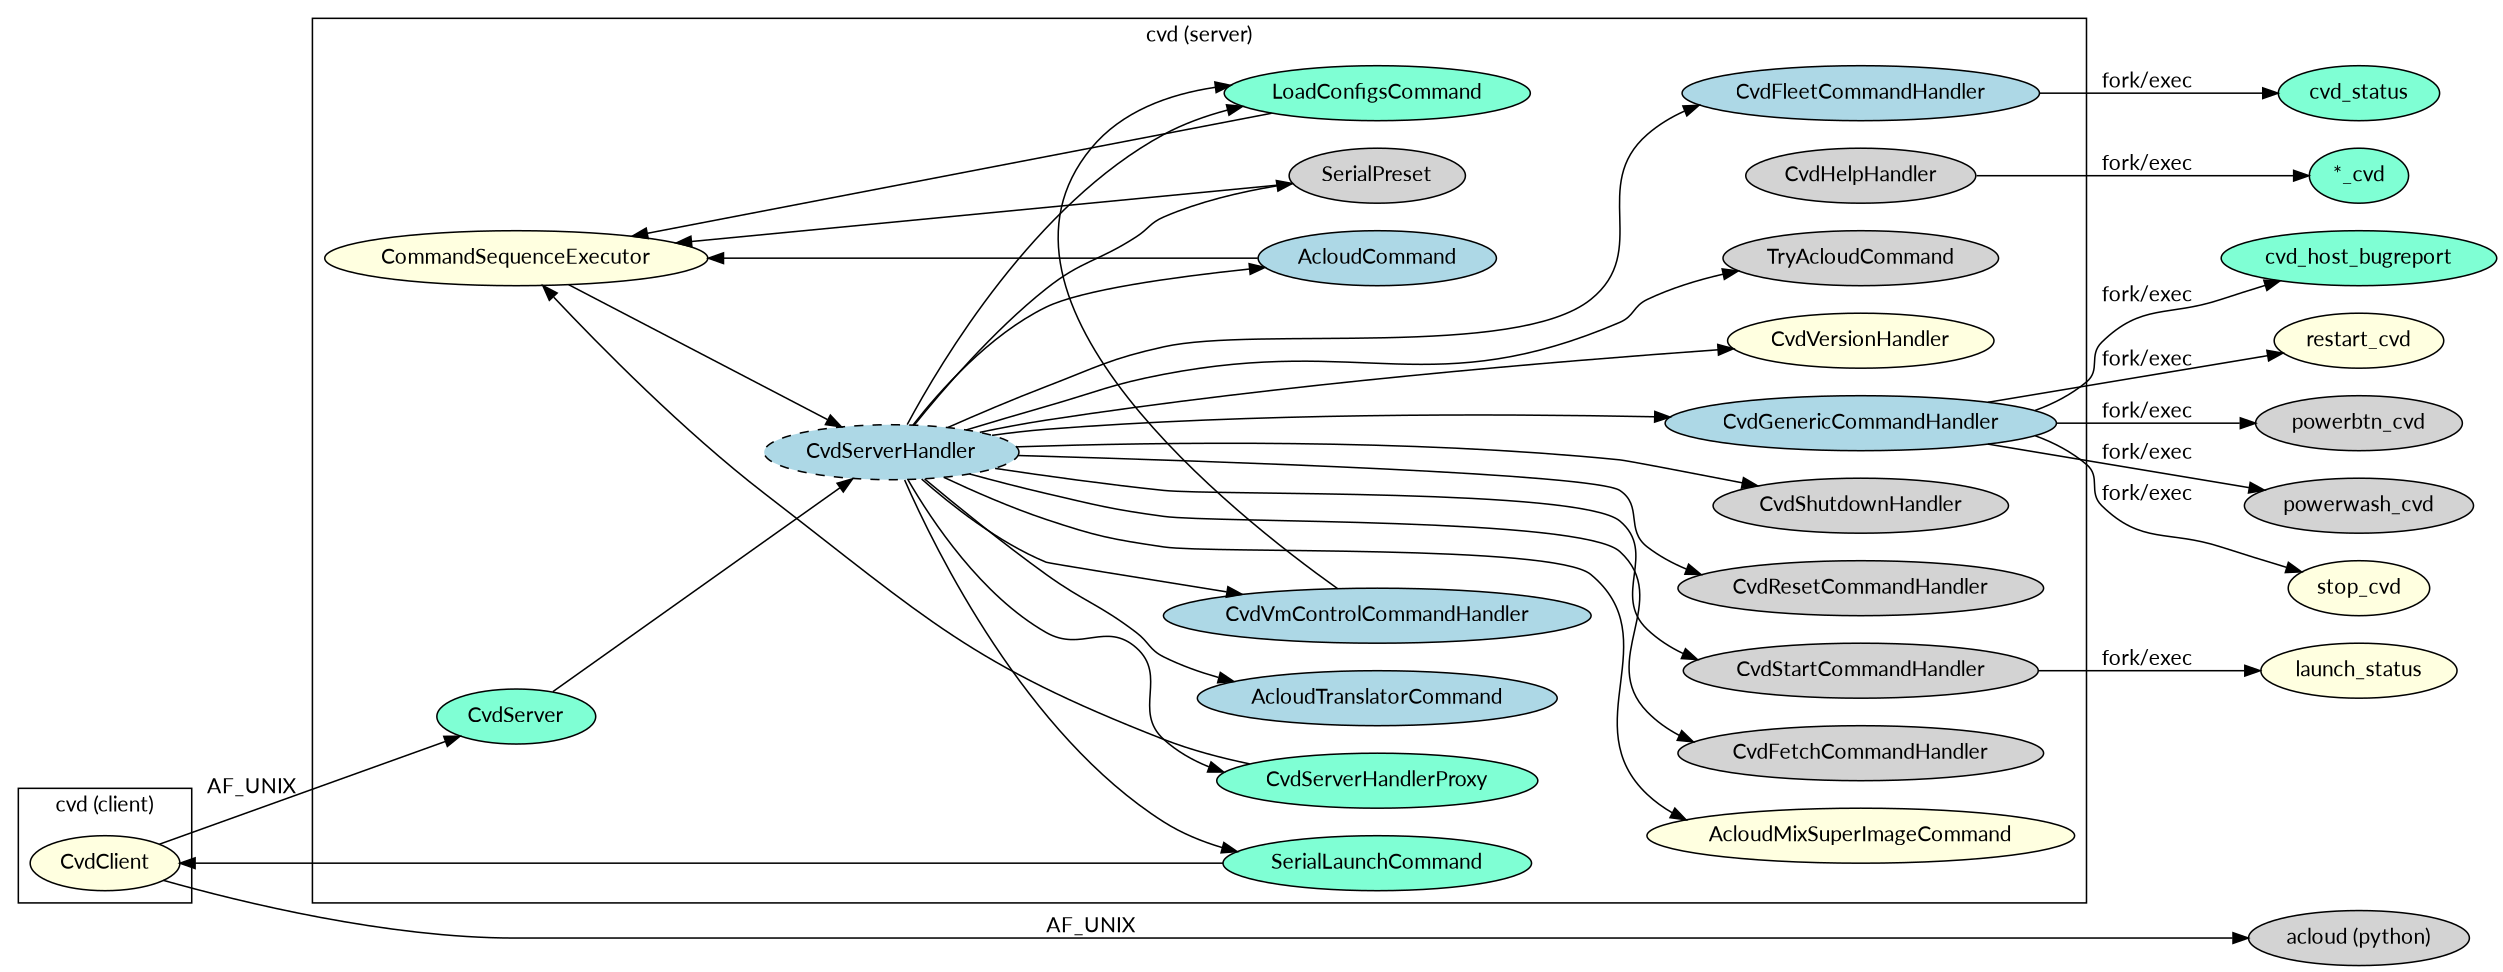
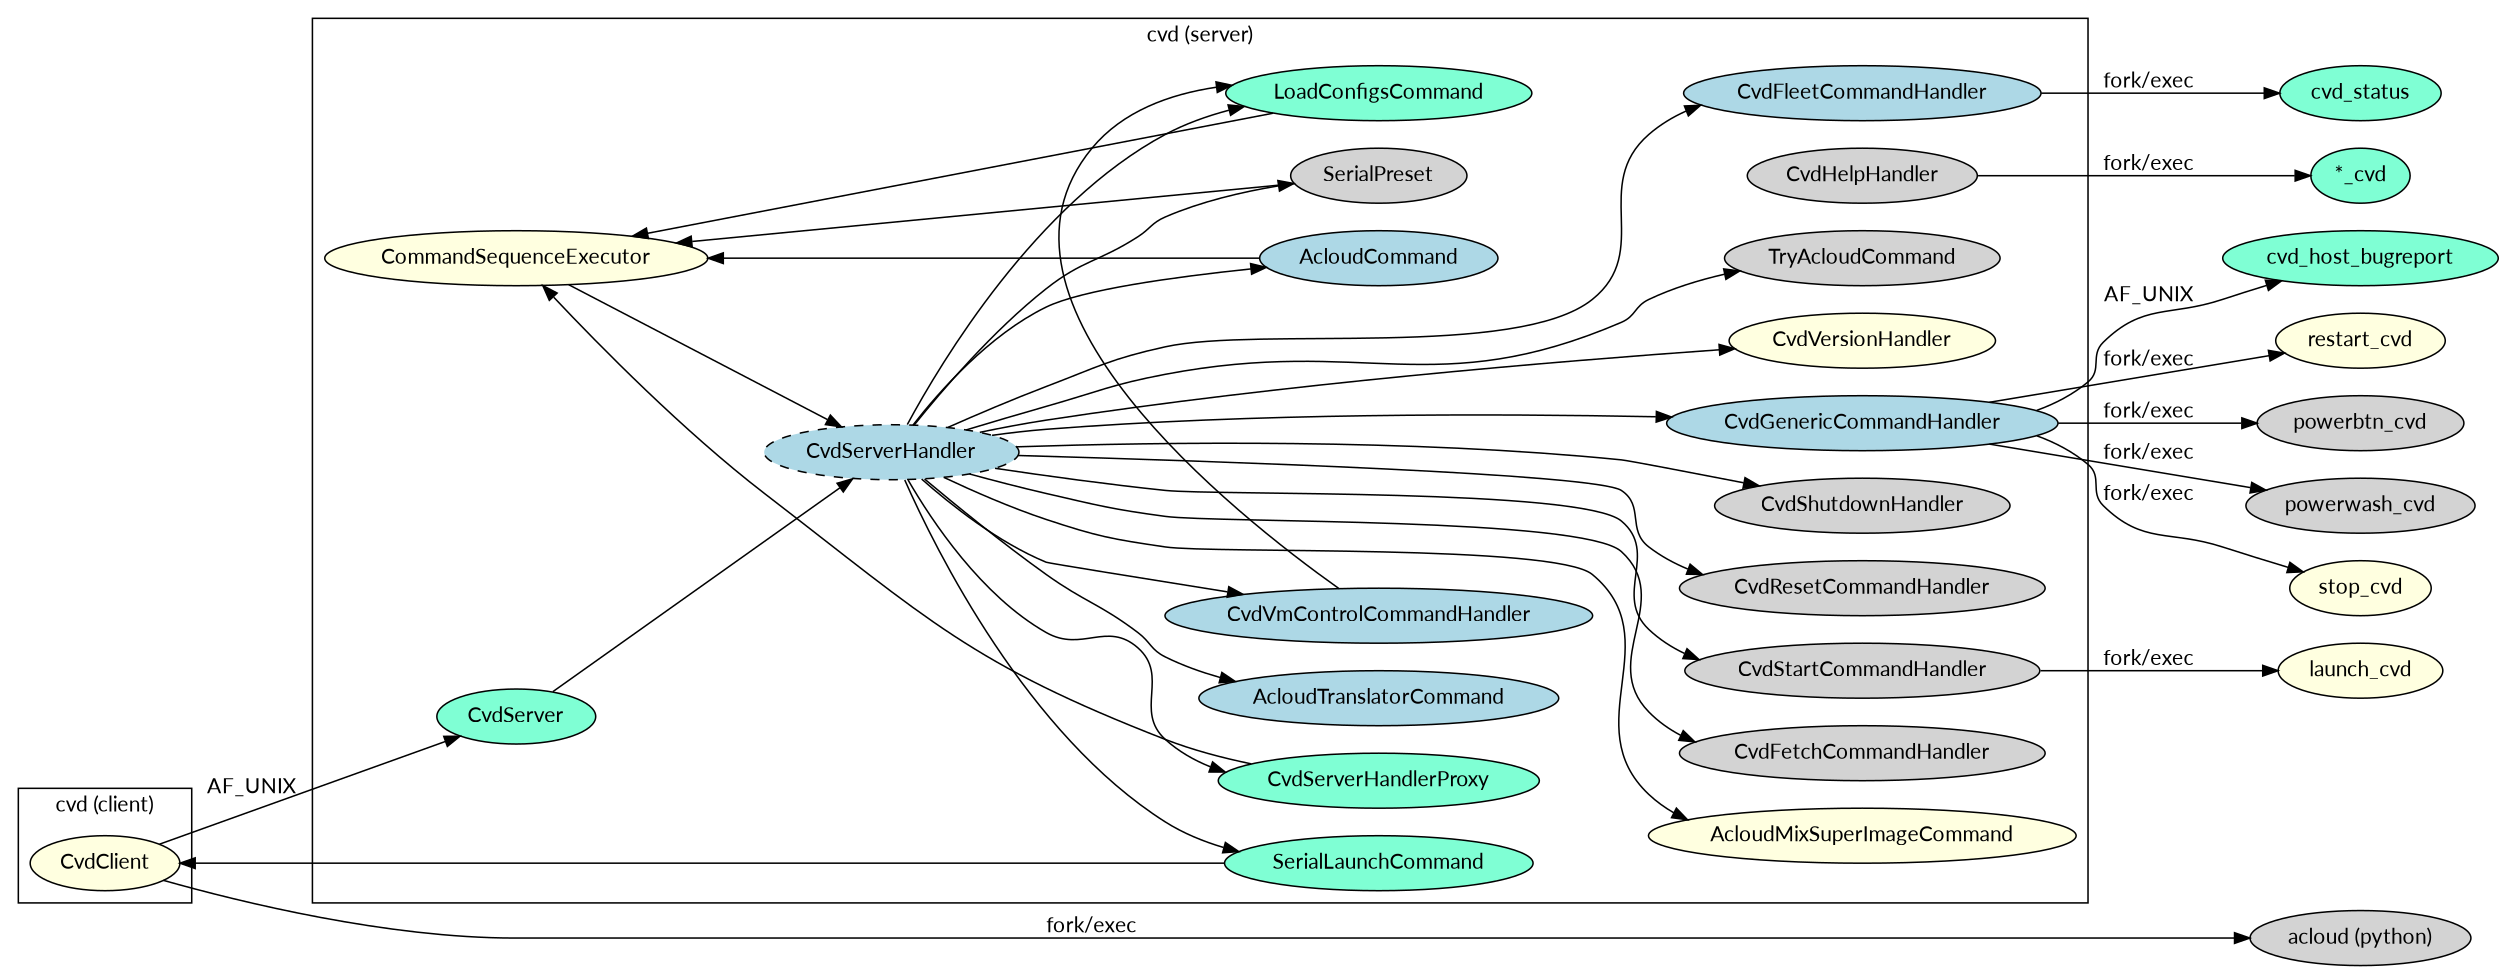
(2148, 296) -> (2149, 296)
(2359, 671) -> (2360, 671)
(1091, 927) -> (1092, 927)
